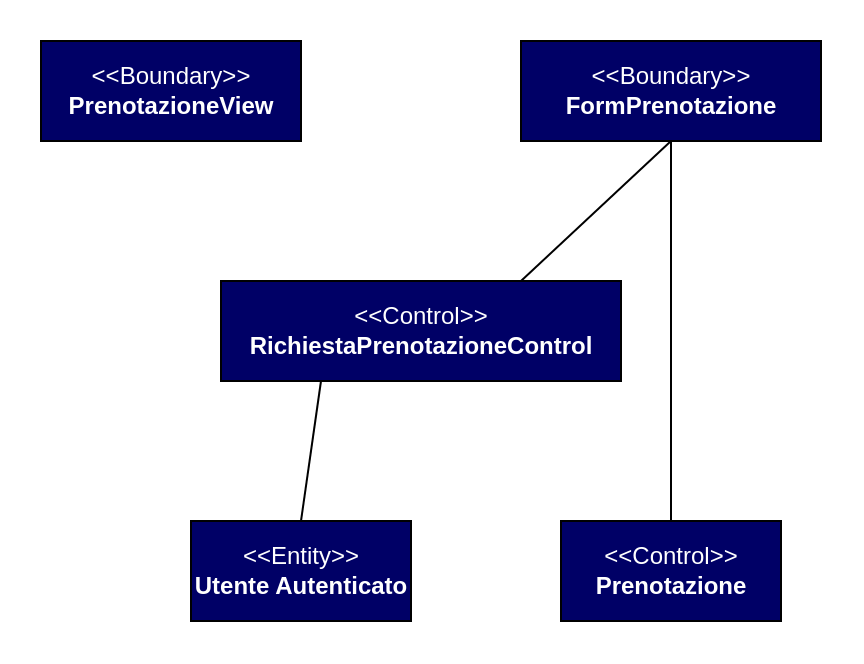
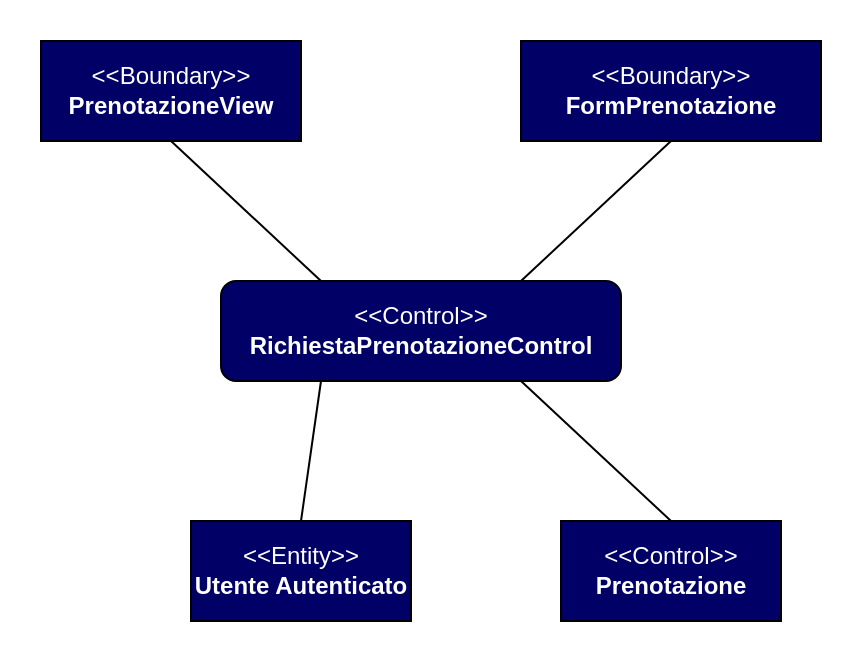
none -> (246, 211)
(421, 331) -> (421, 331)
(671, 331) -> (596, 451)
